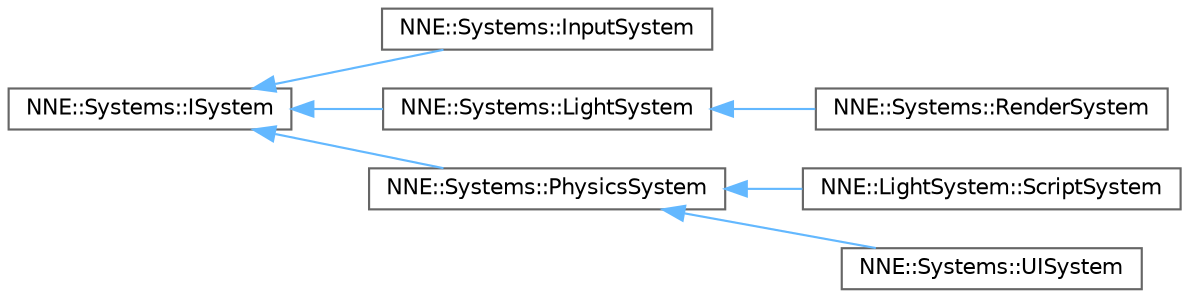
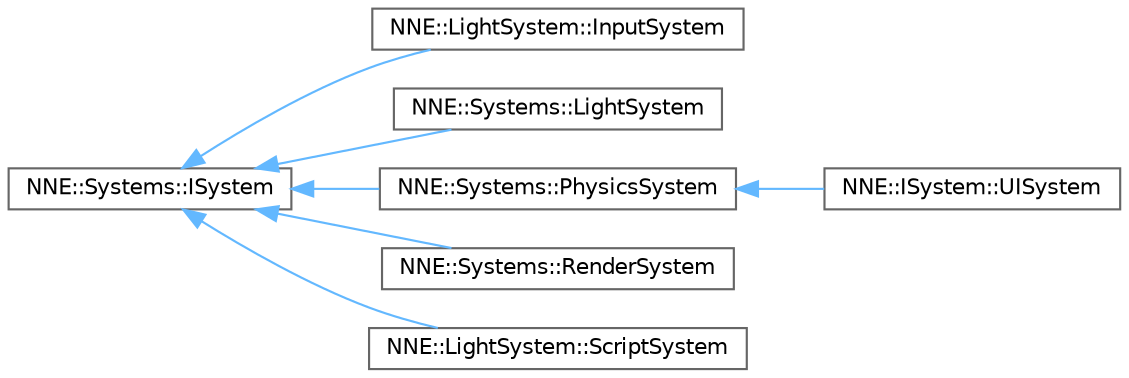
(547, 29) -> (558, 29)
(774, 109) -> (365, 231)
(775, 189) -> (315, 284)
(992, 269) -> (972, 189)
